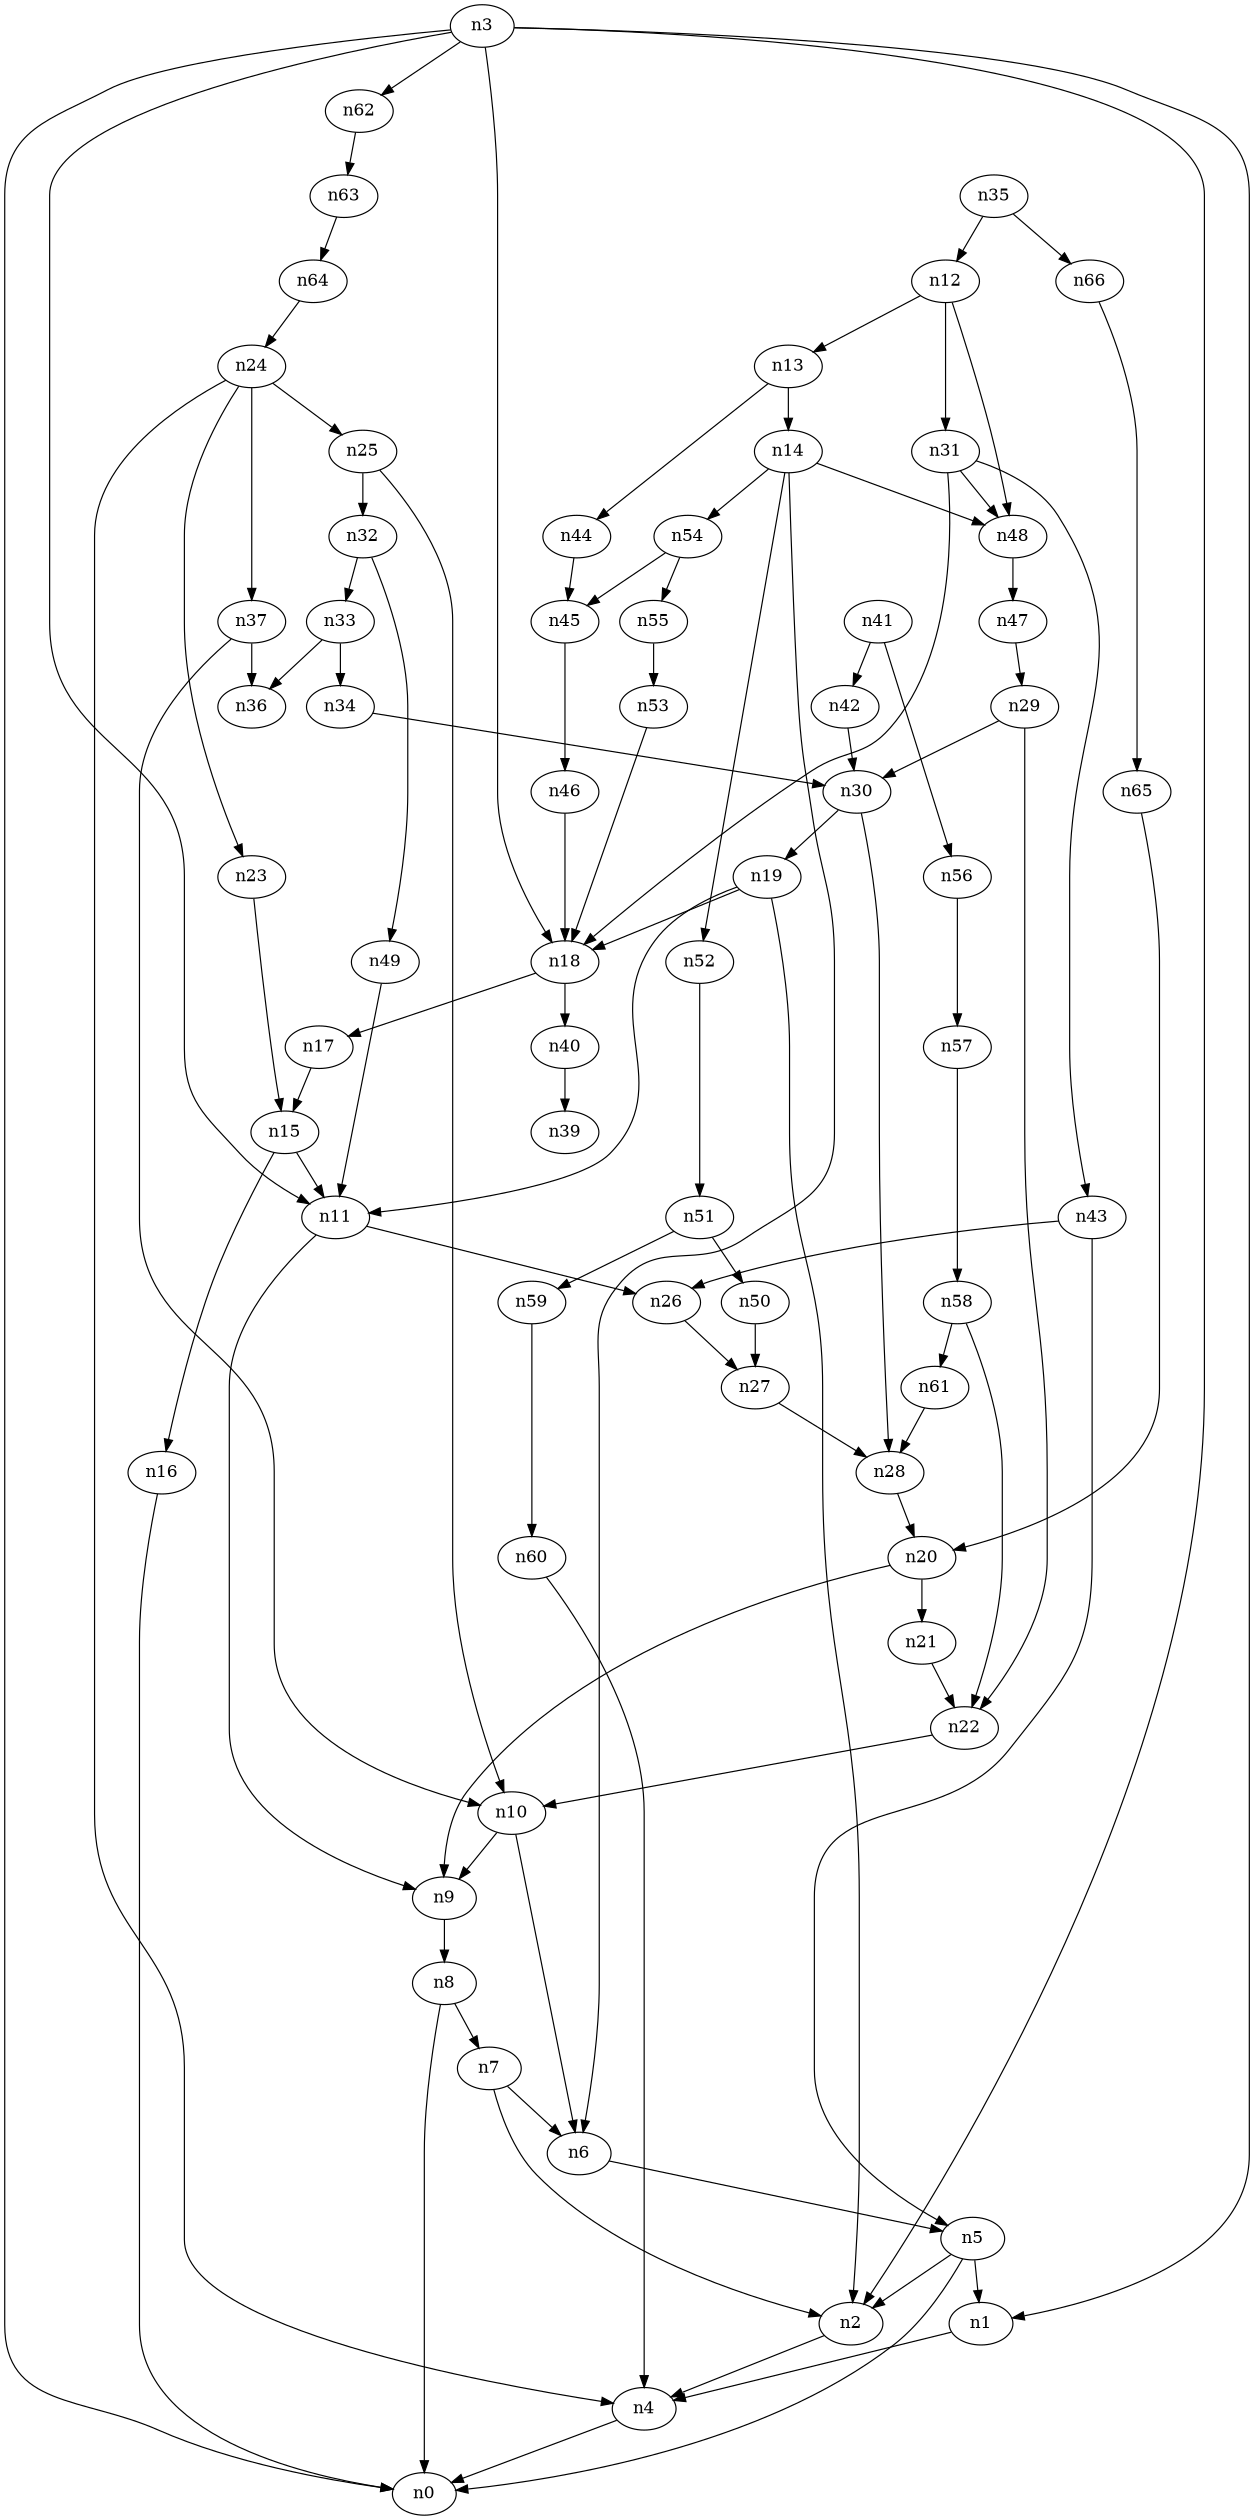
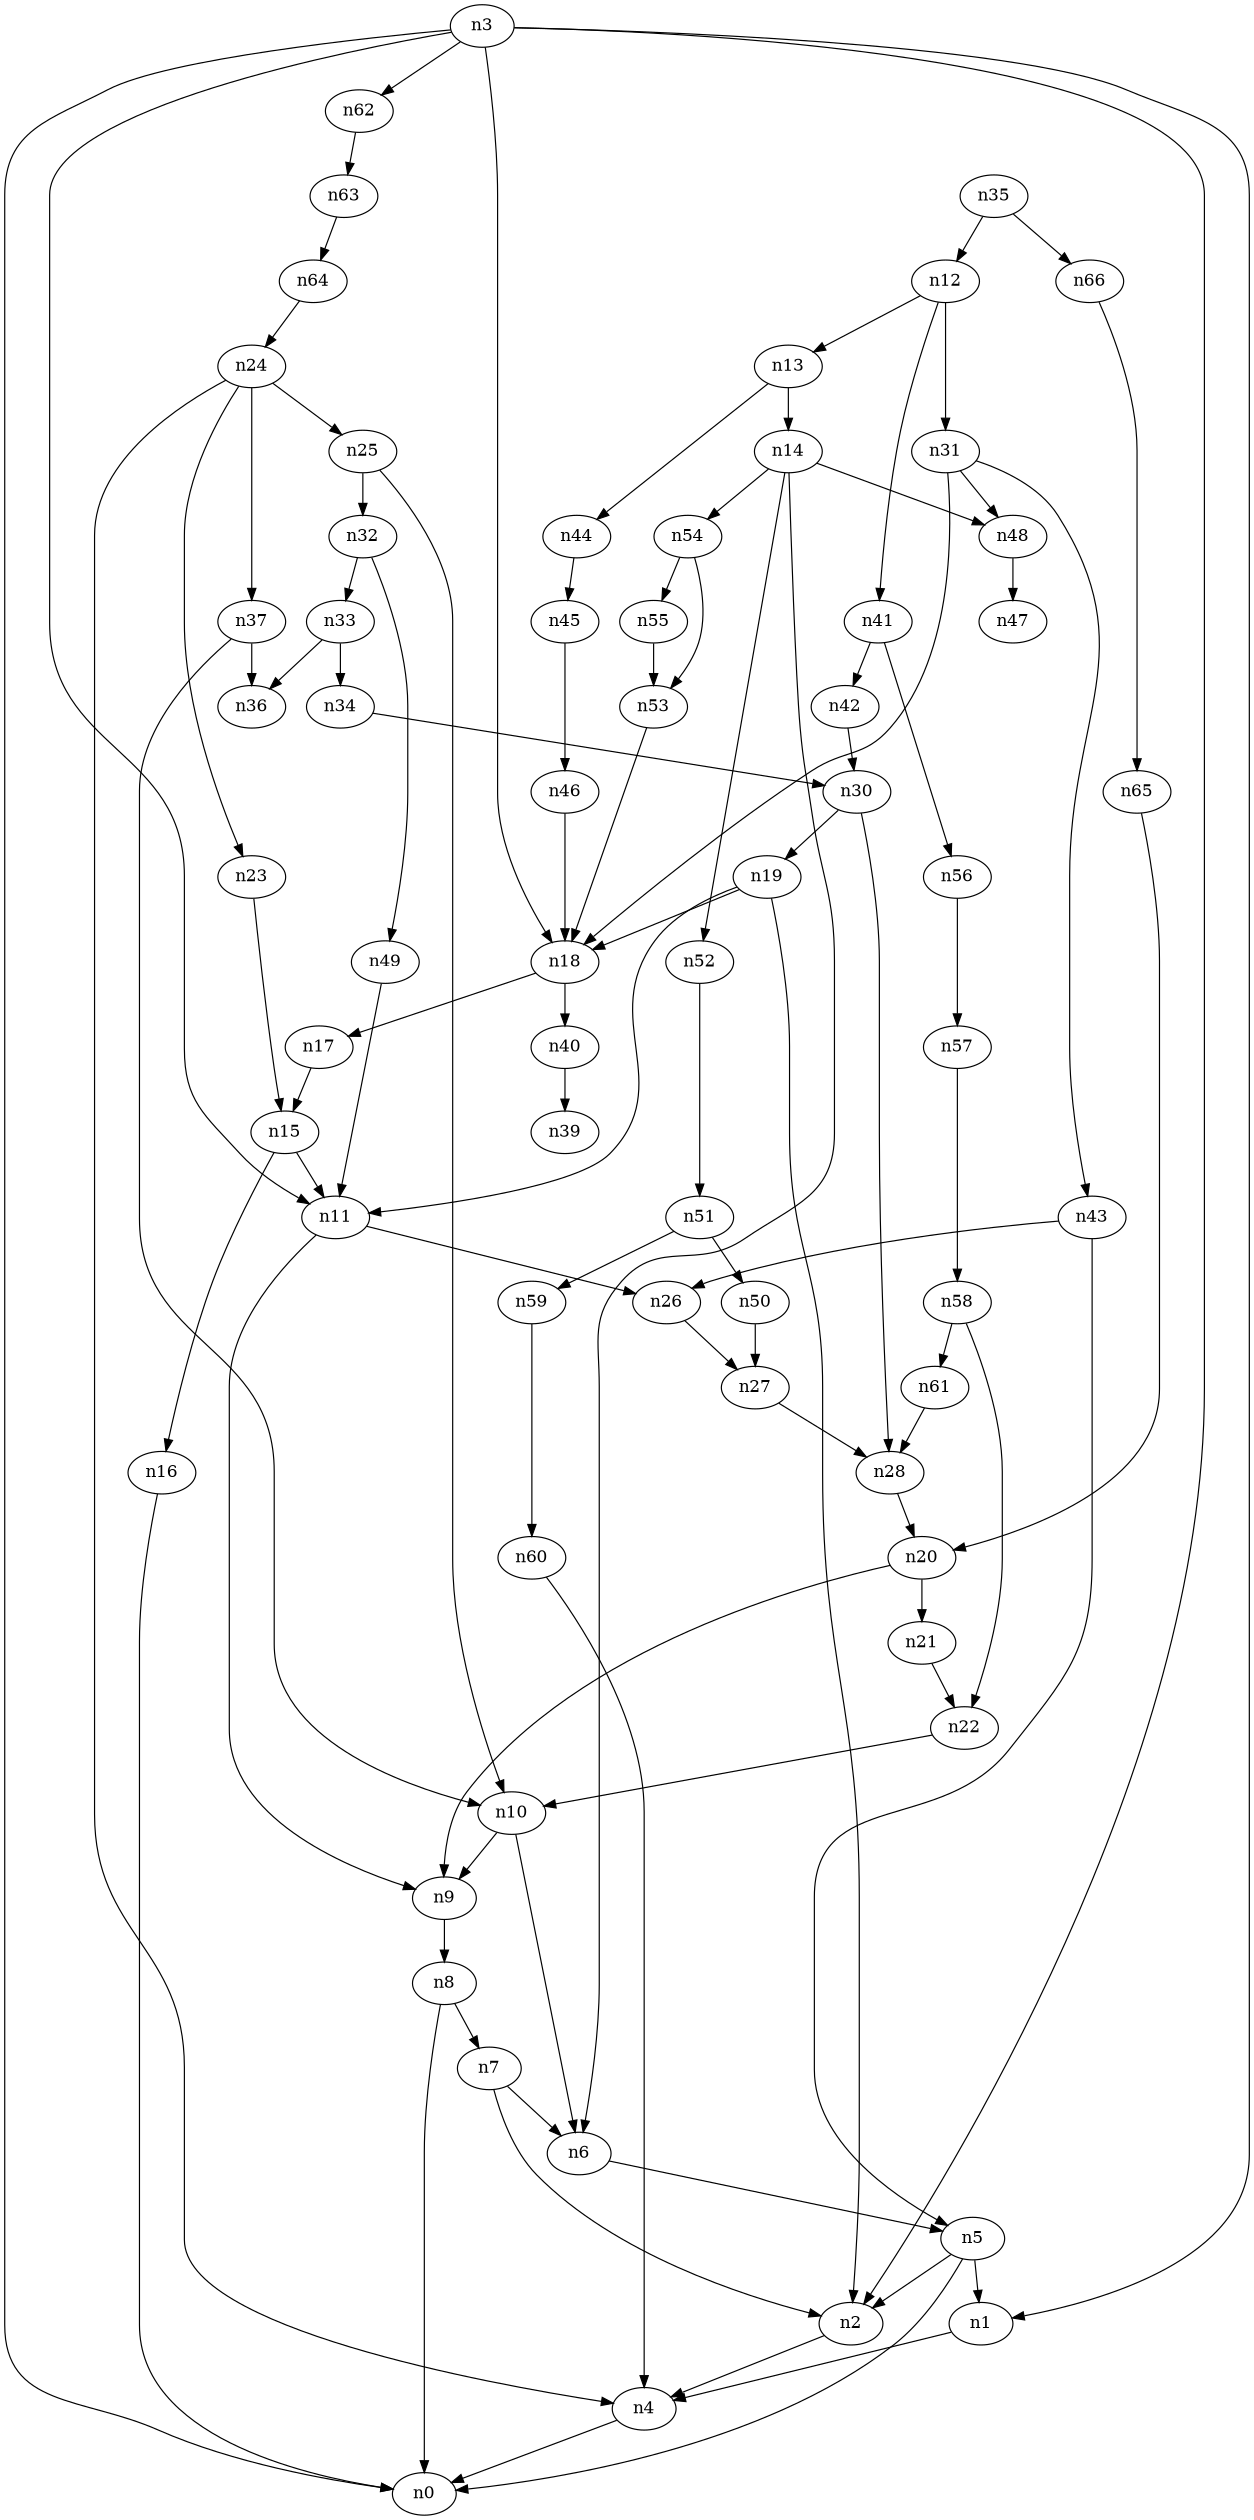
(983, 402) -> (898, 443)
(631, 576) -> (703, 621)
(1025, 707) -> none
